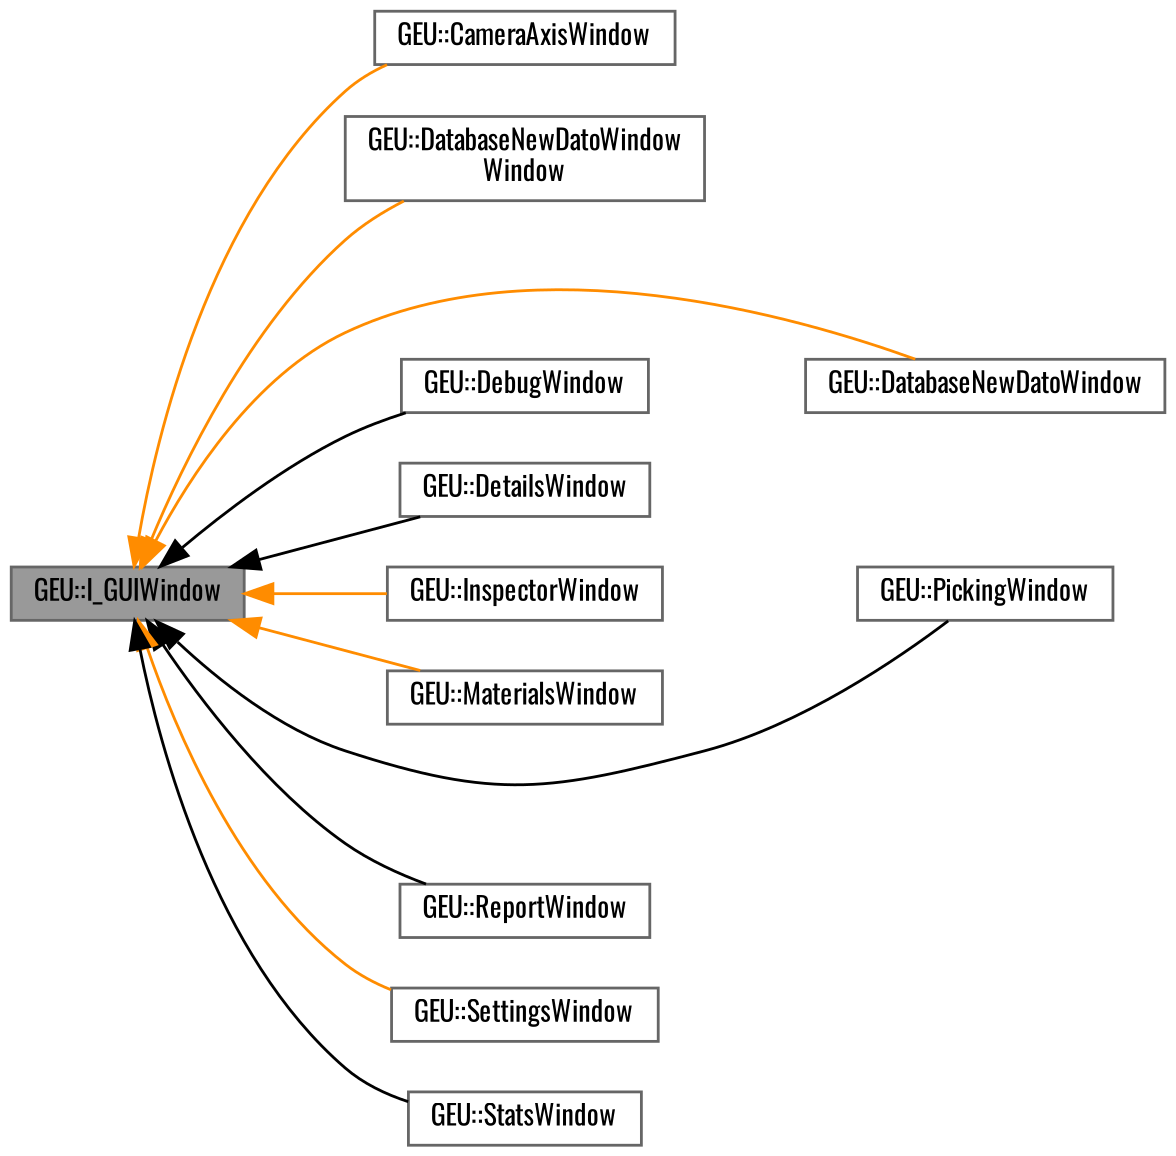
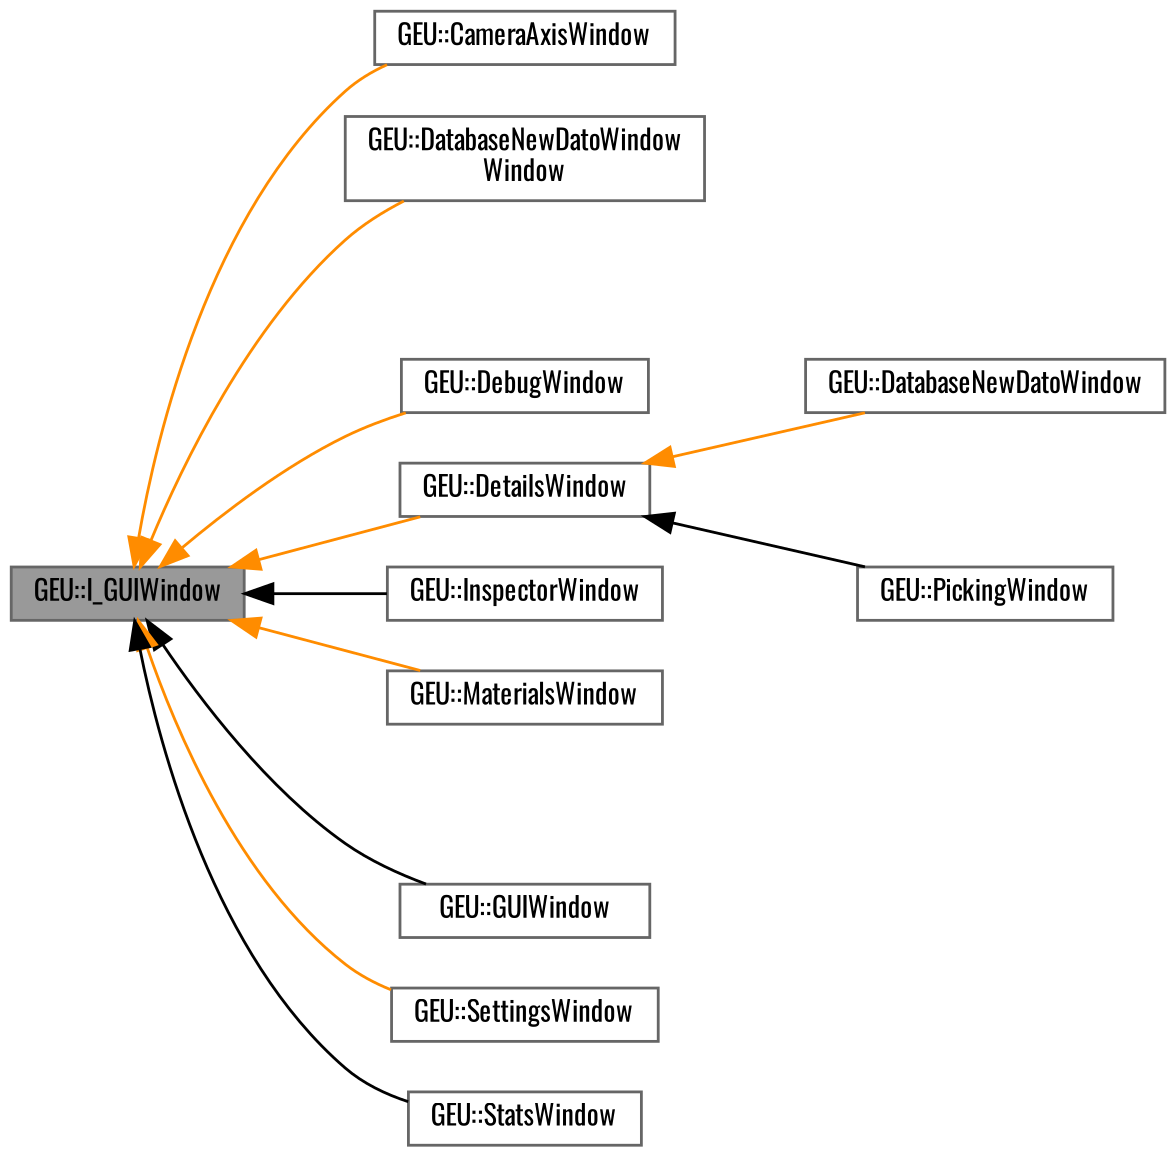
(489, 294) -> (769, 435)
(288, 469) -> (288, 469)
(340, 538) -> (340, 538)
(330, 594) -> (330, 594)
(563, 782) -> (769, 545)
(525, 911) -> (525, 911)
